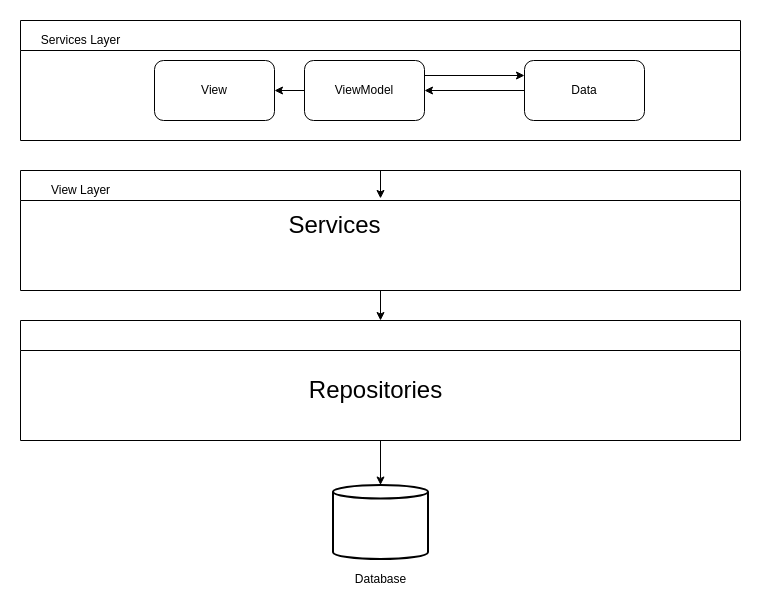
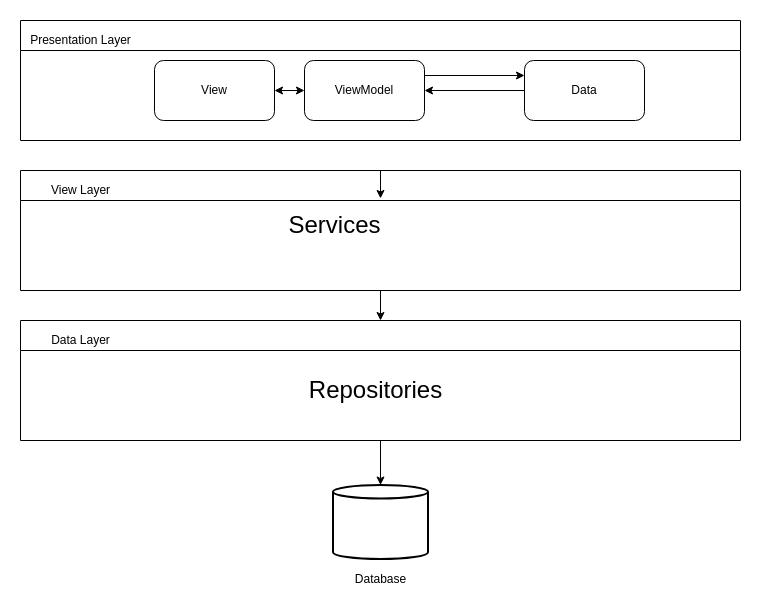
(81, 41) -> (81, 41)
(299, 91) -> (296, 91)
none -> (81, 341)
